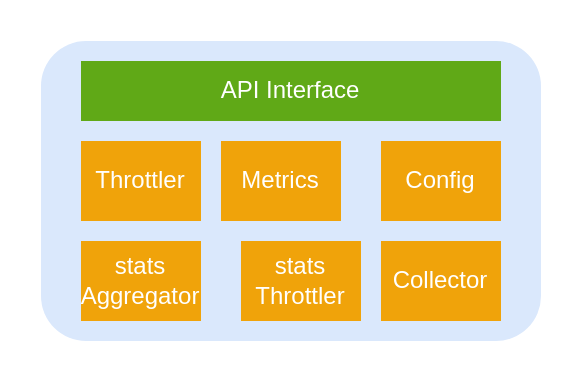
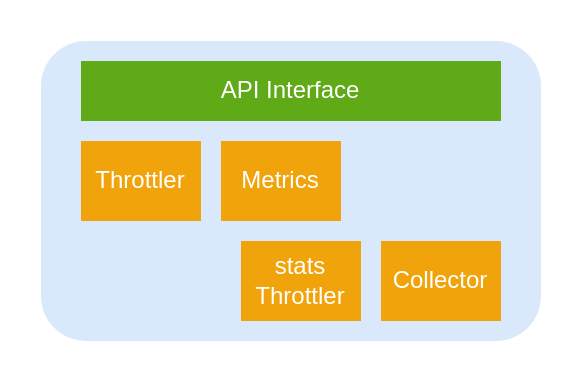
(441, 181) -> none
(141, 281) -> none
